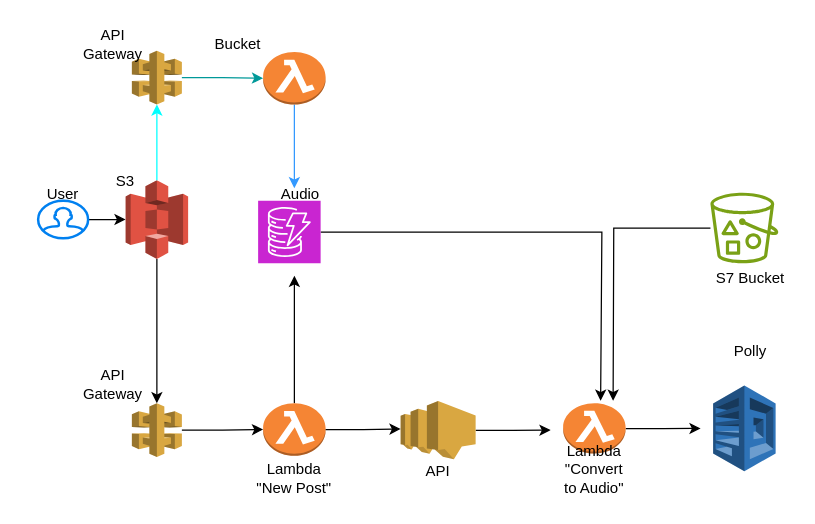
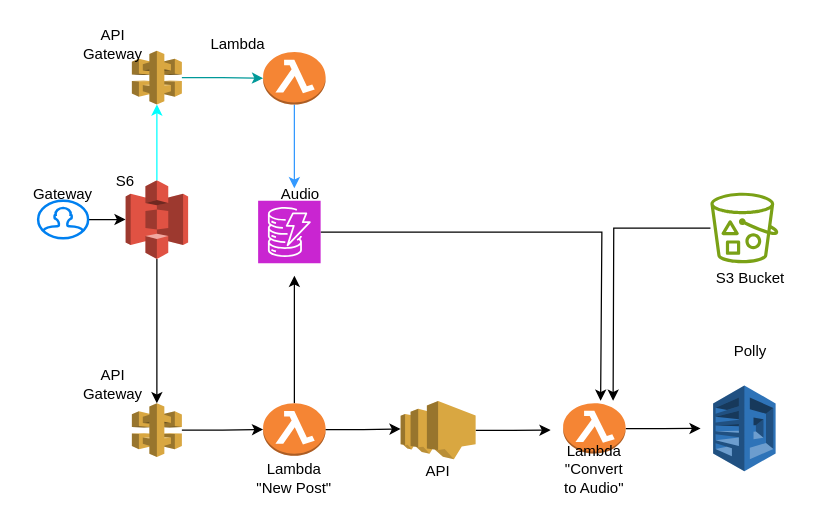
(238, 44) -> (238, 44)
(126, 182) -> (126, 182)
(63, 194) -> (63, 194)
(751, 278) -> (751, 278)
